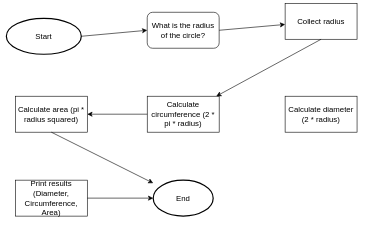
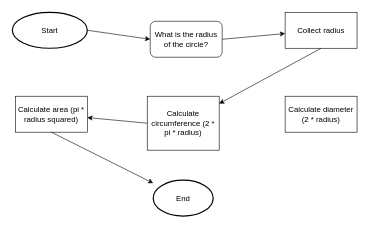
(321, 21) -> (321, 30)
(183, 30) -> (186, 39)
(44, 36) -> (50, 30)
(183, 114) -> (183, 123)
(51, 198) -> none
(147, 198) -> none
